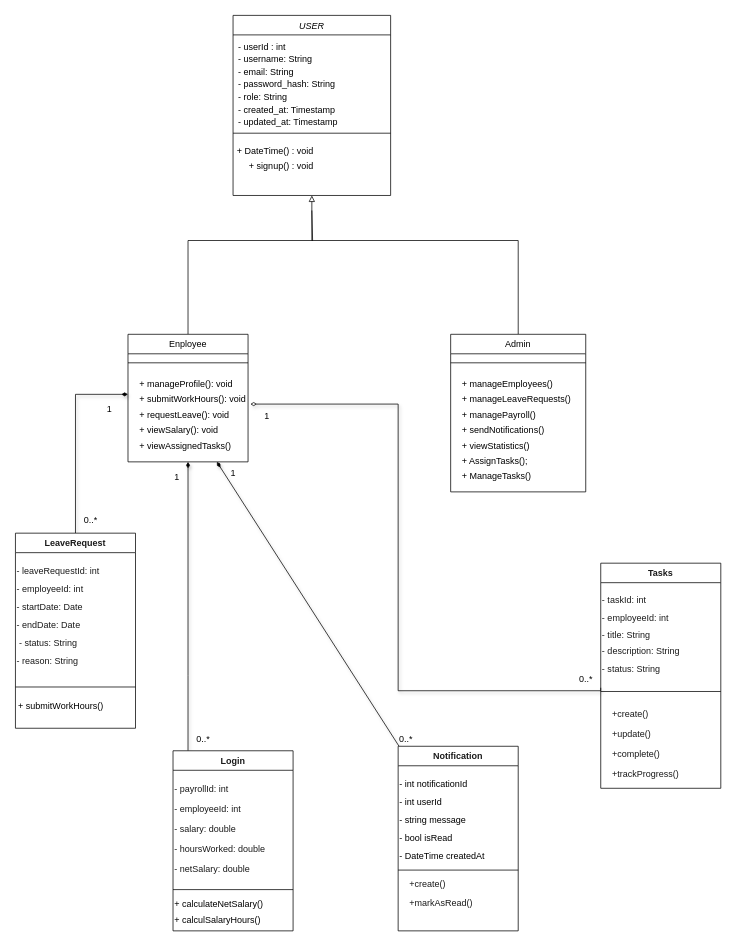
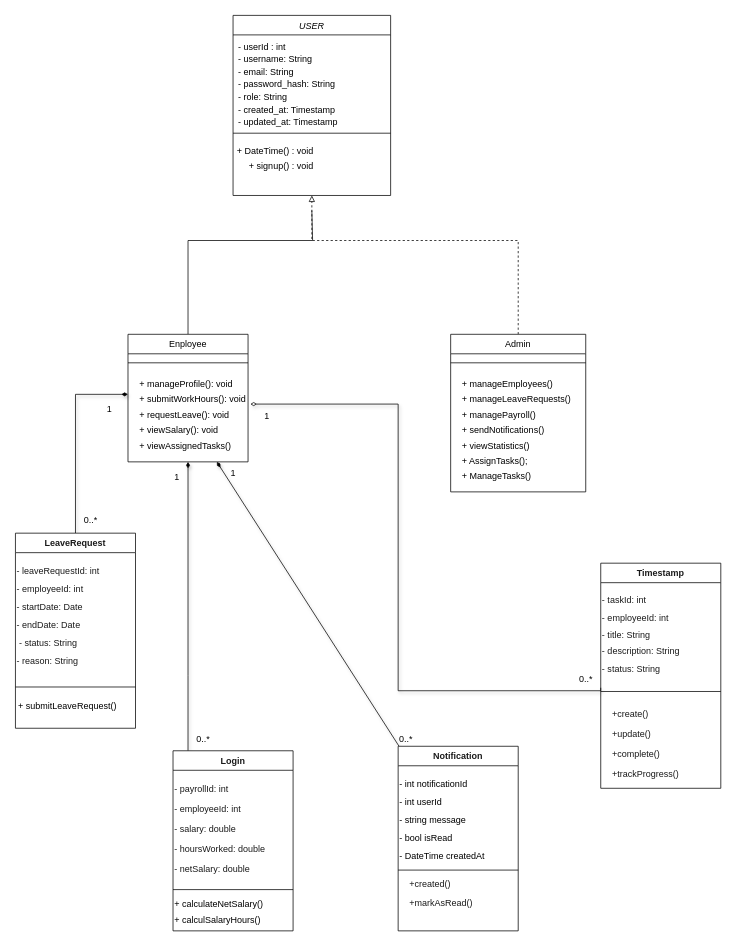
(462, 240) -> (462, 240)
(660, 574) -> (660, 574)
(64, 711) -> (71, 711)
(432, 889) -> (432, 889)
